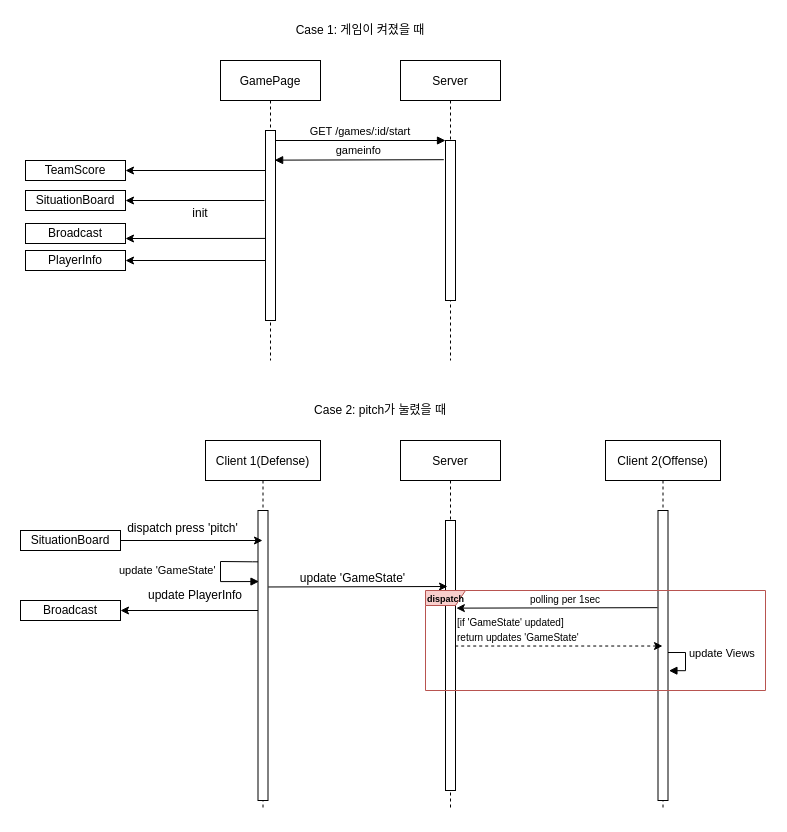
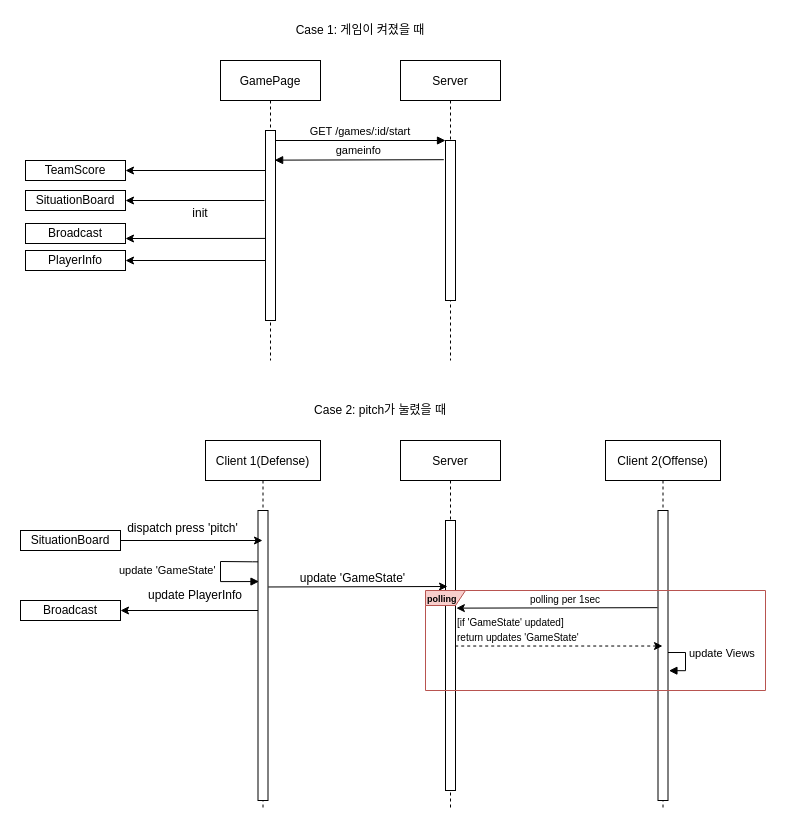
(447, 599) -> (446, 599)
